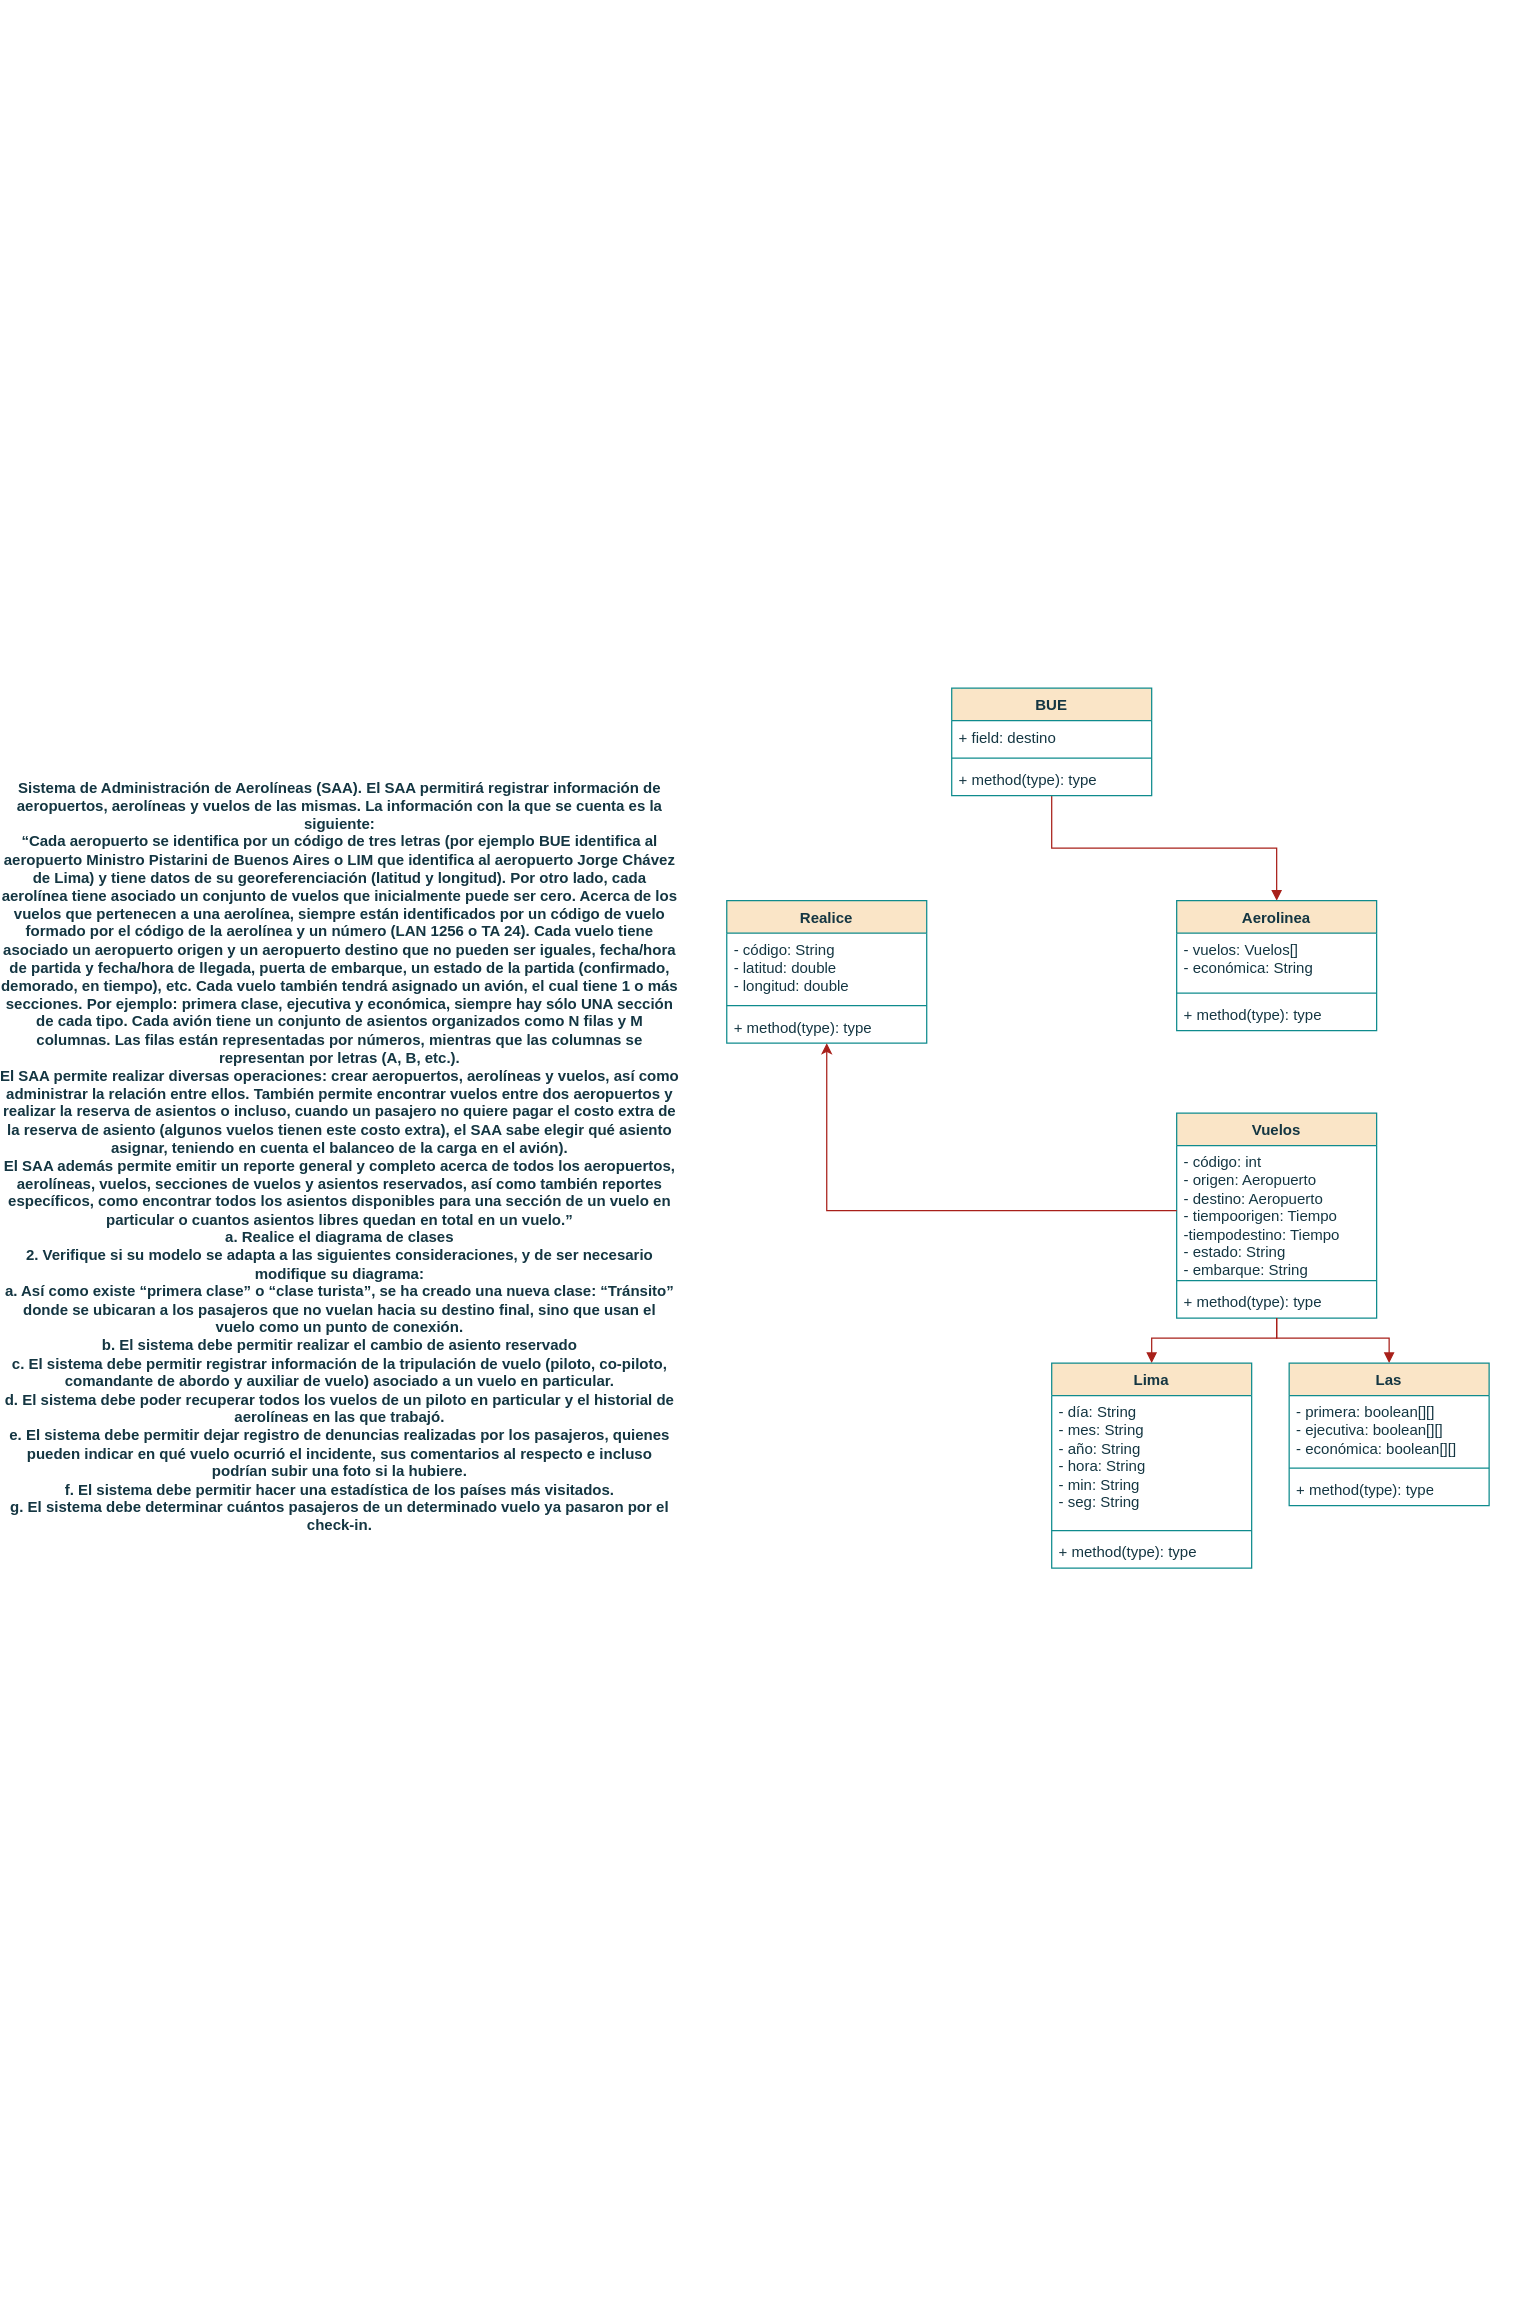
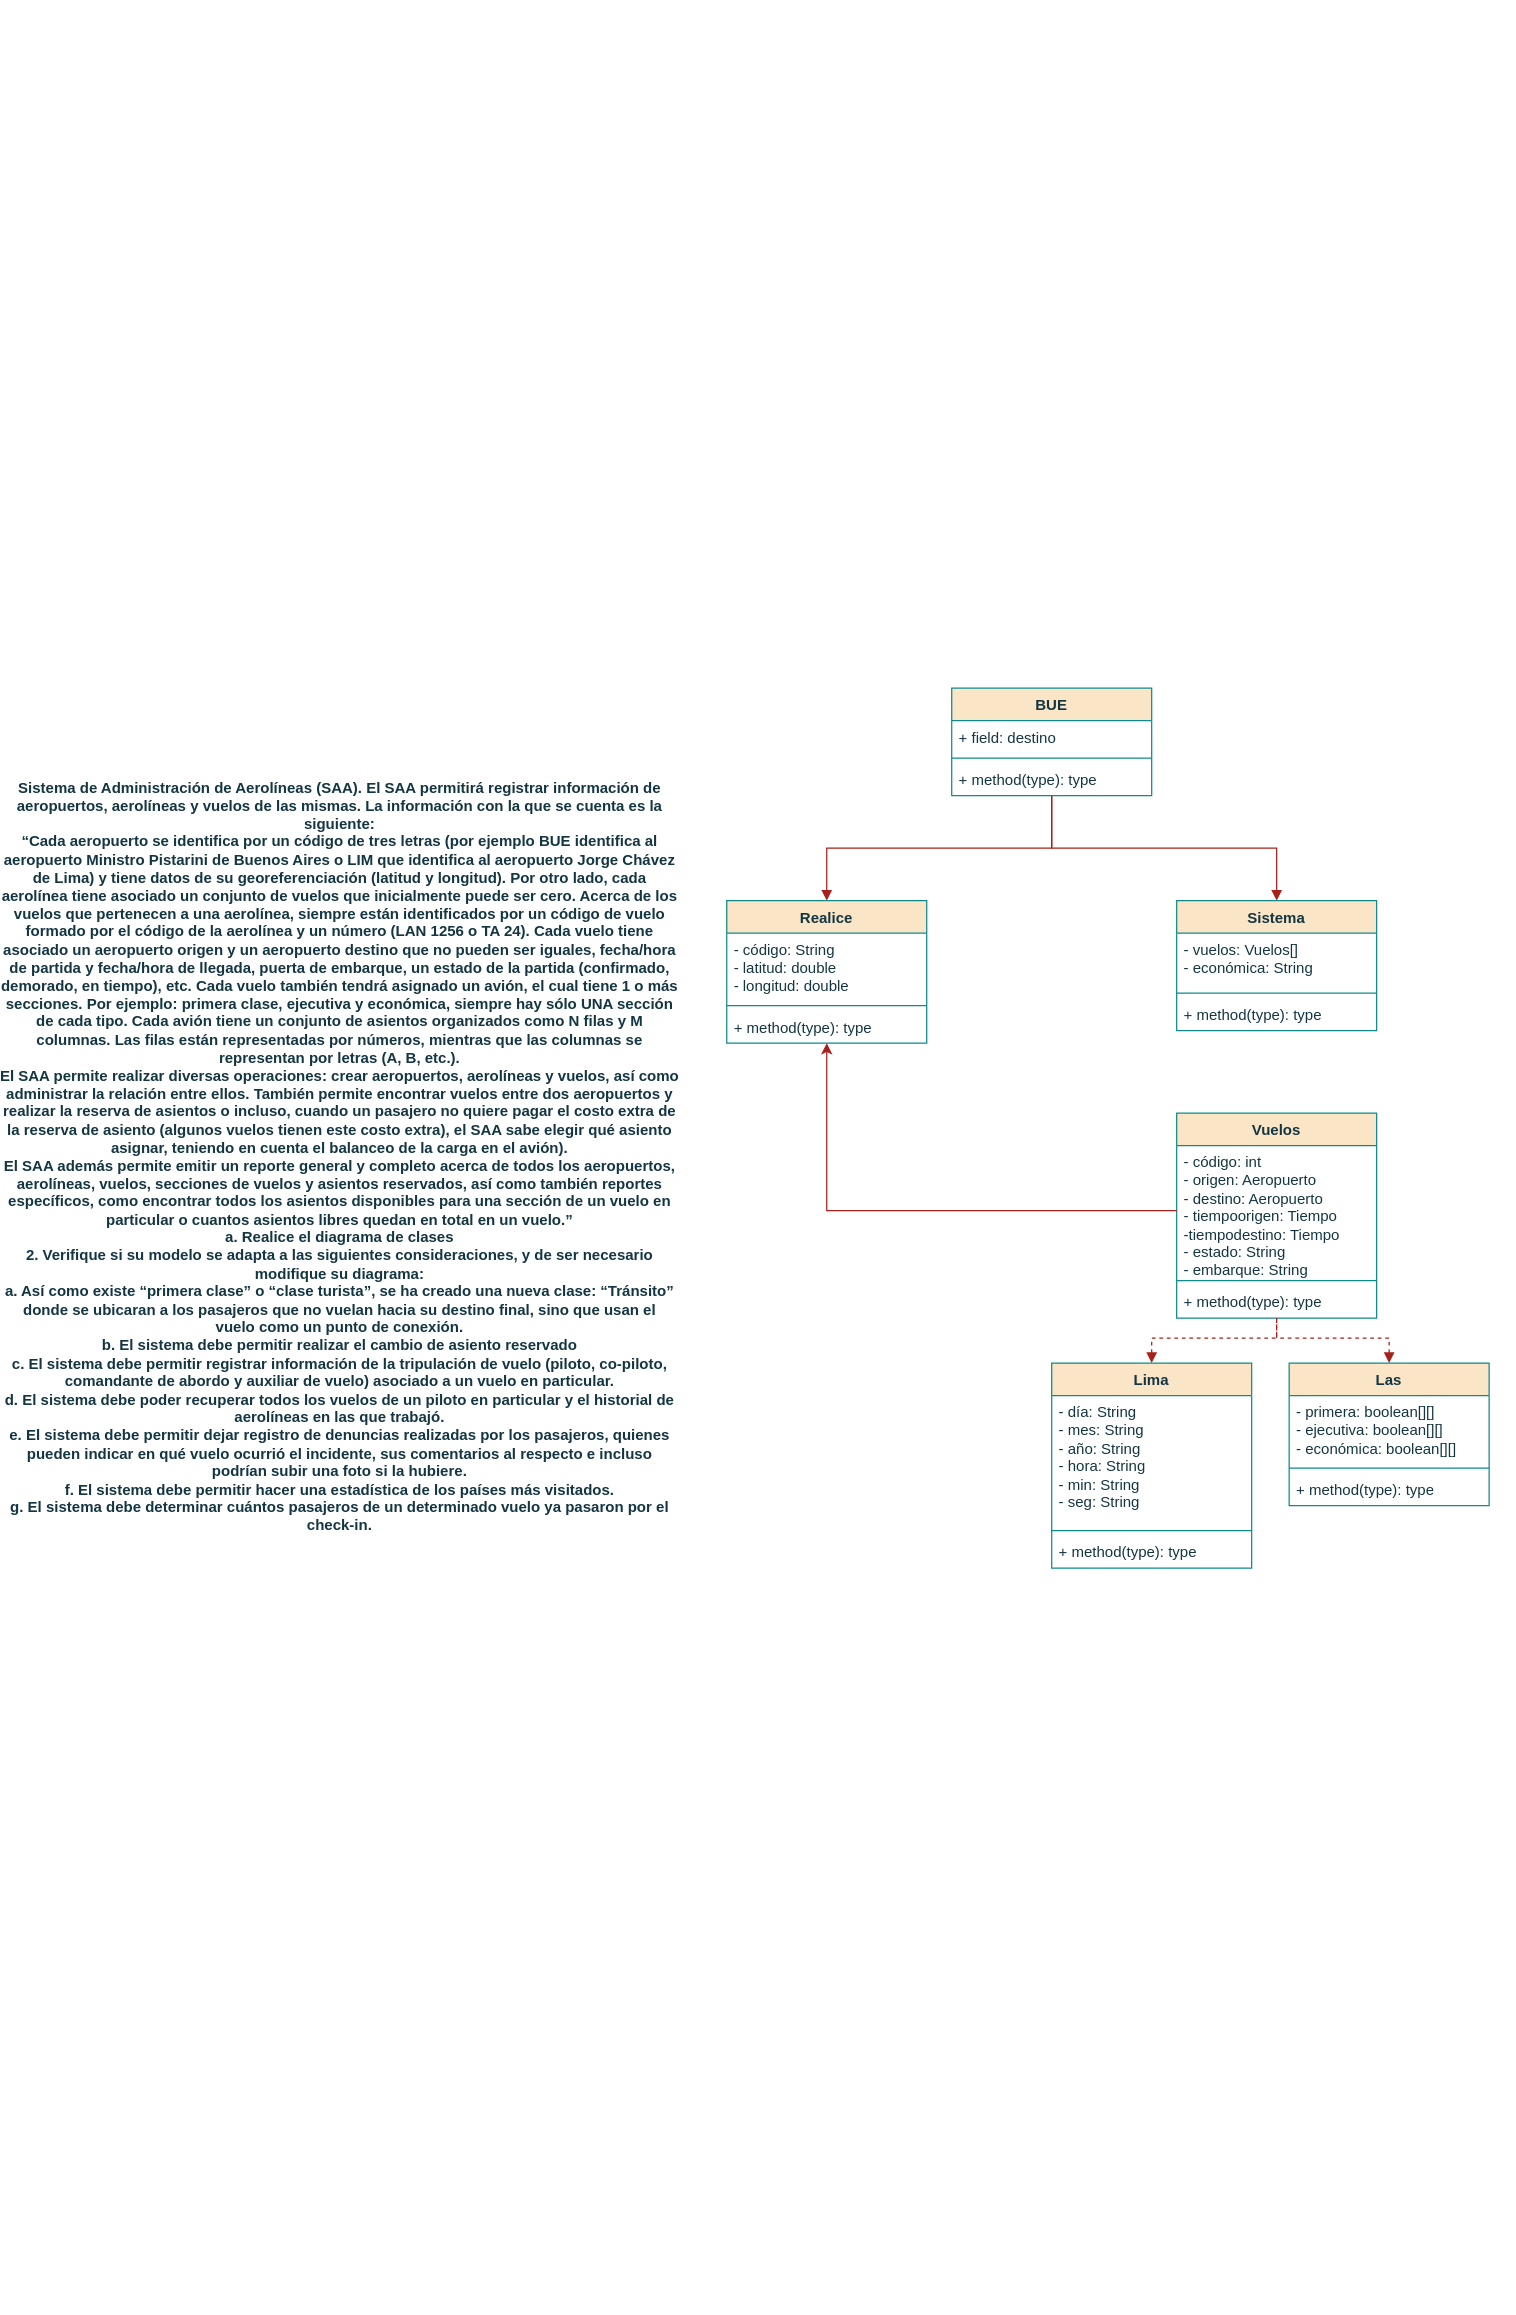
none -> (916, 848)
(1277, 918) -> (1277, 918)
(1207, 1338) -> (1207, 1338)
(1339, 1338) -> (1339, 1338)
